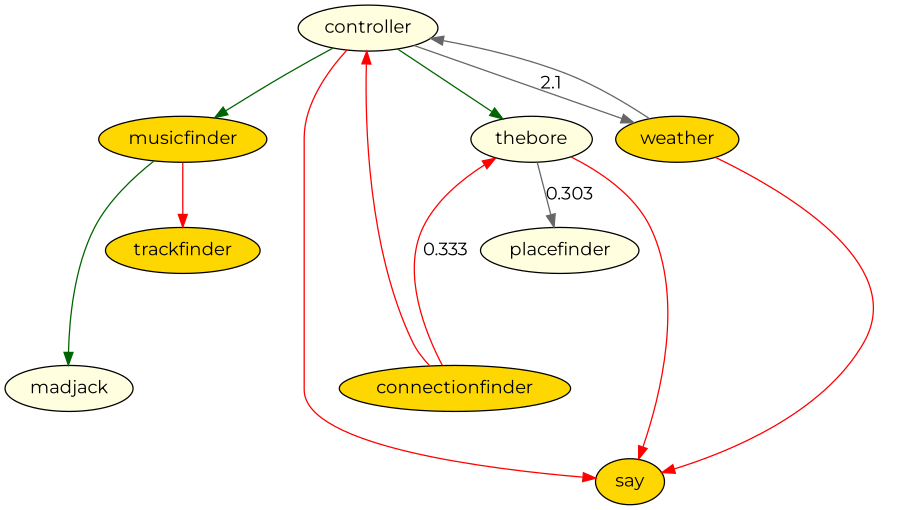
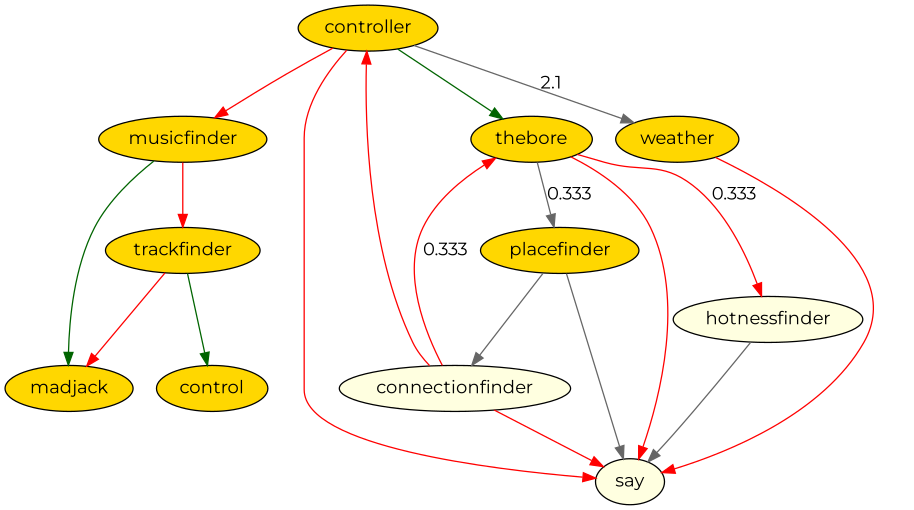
(368, 28) -> (368, 28)
(551, 68) -> none
(279, 79) -> (279, 79)
(532, 139) -> (532, 139)
(570, 195) -> (570, 195)
(560, 250) -> (560, 250)
none -> (511, 314)
none -> (130, 315)
none -> (768, 319)
none -> (593, 360)
(69, 388) -> (69, 388)
none -> (212, 388)
(455, 388) -> (455, 388)
none -> (543, 435)
(630, 482) -> (630, 482)
